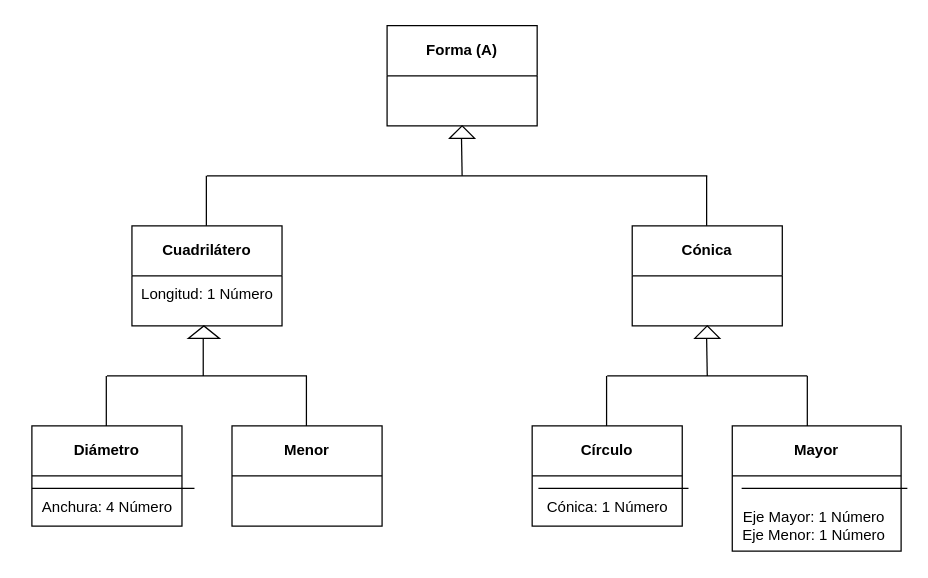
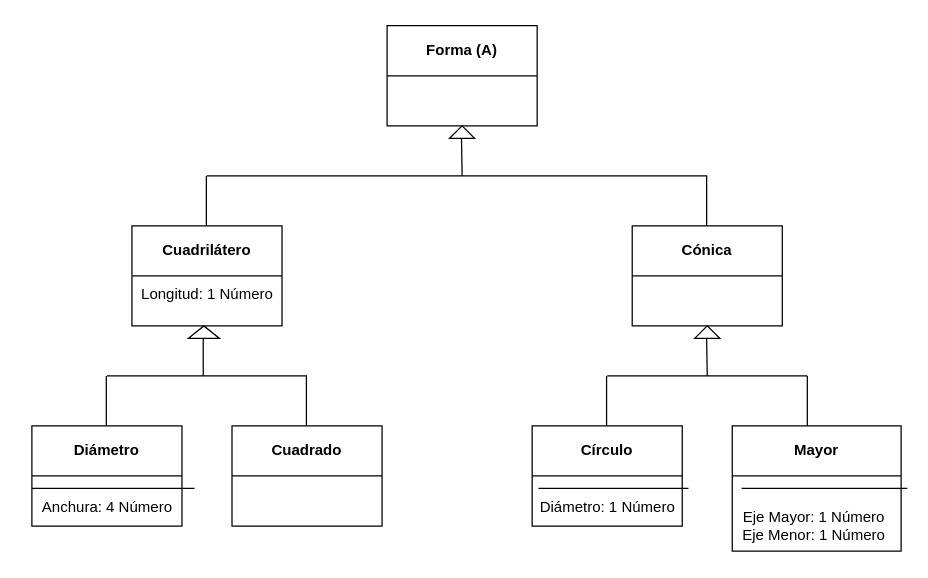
(307, 451) -> (307, 451)
(608, 507) -> (608, 507)
